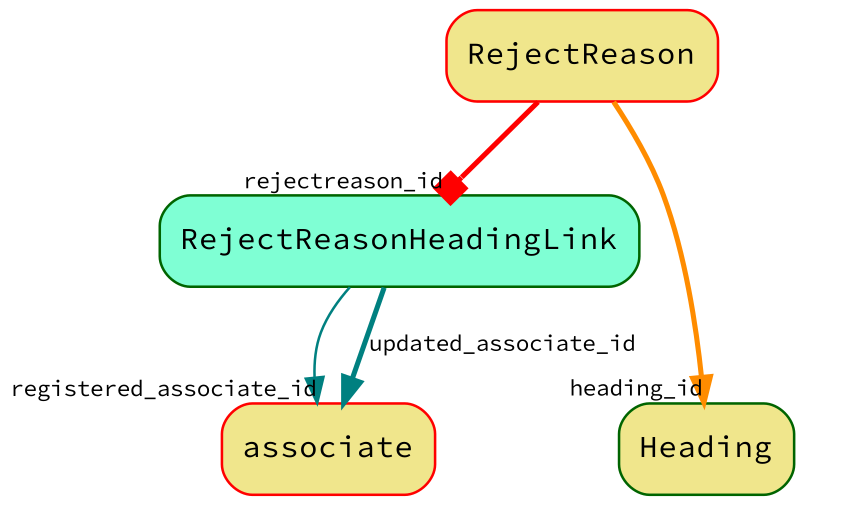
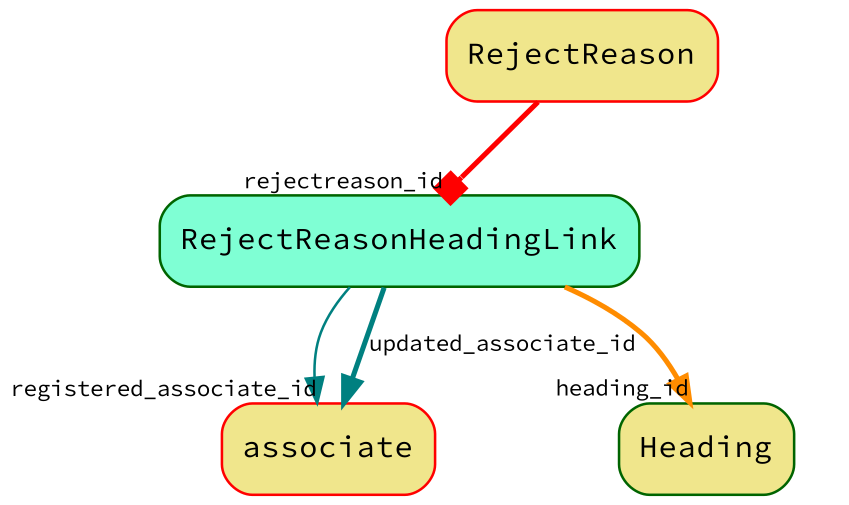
(676, 233) -> (630, 324)
